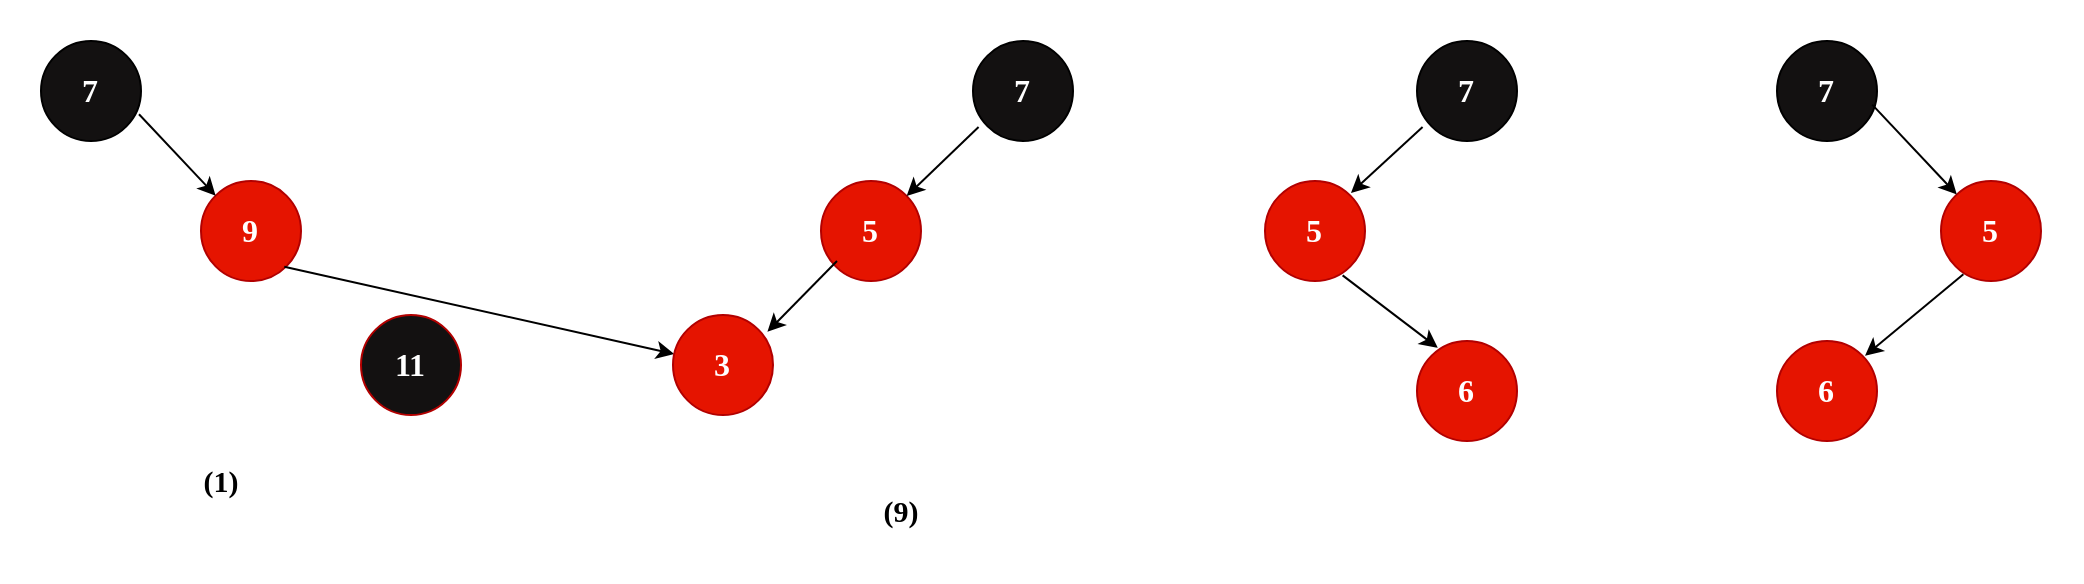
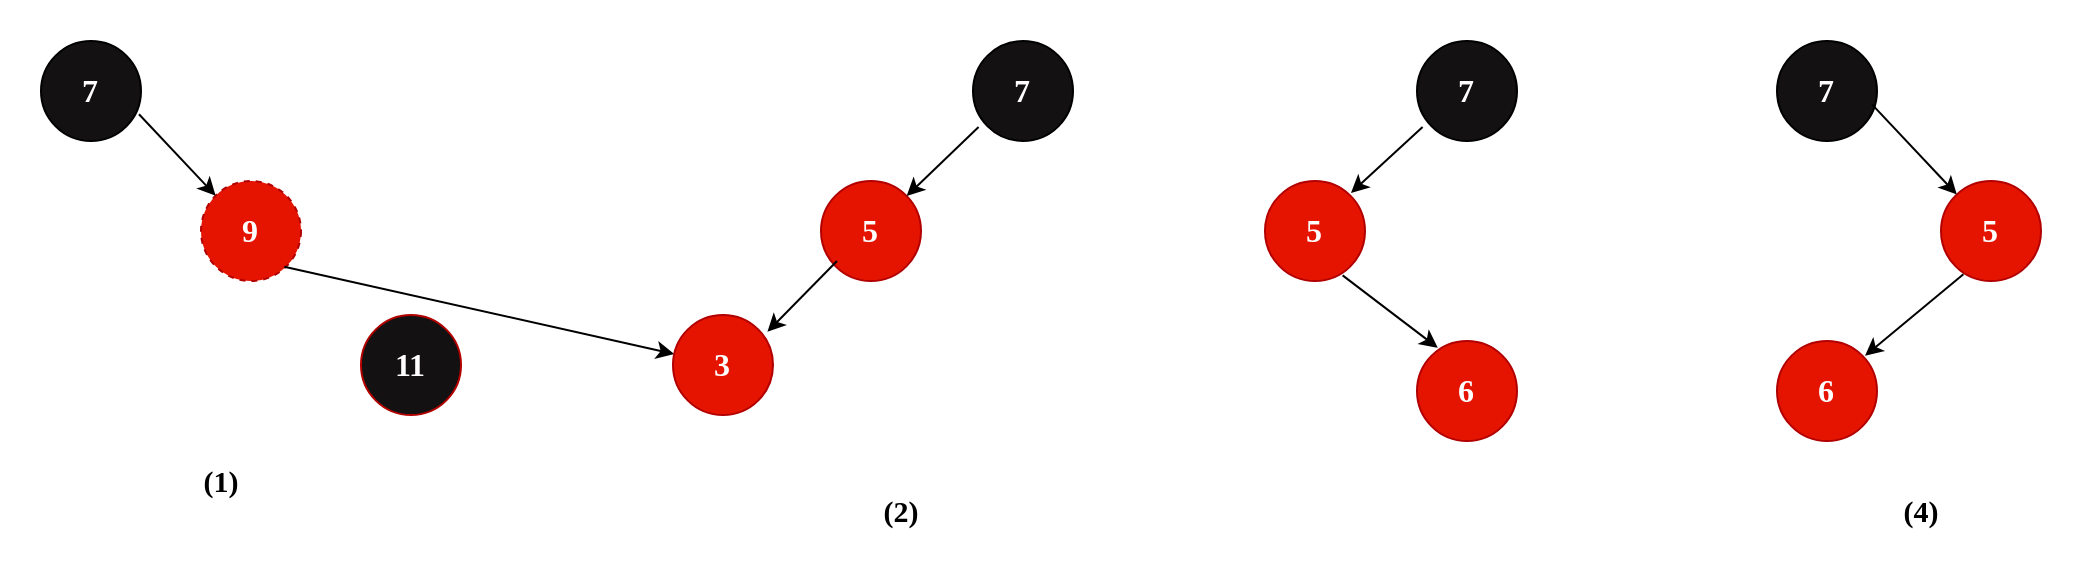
(251, 231) -> (251, 231)
(902, 511) -> (902, 511)
none -> (1921, 511)
